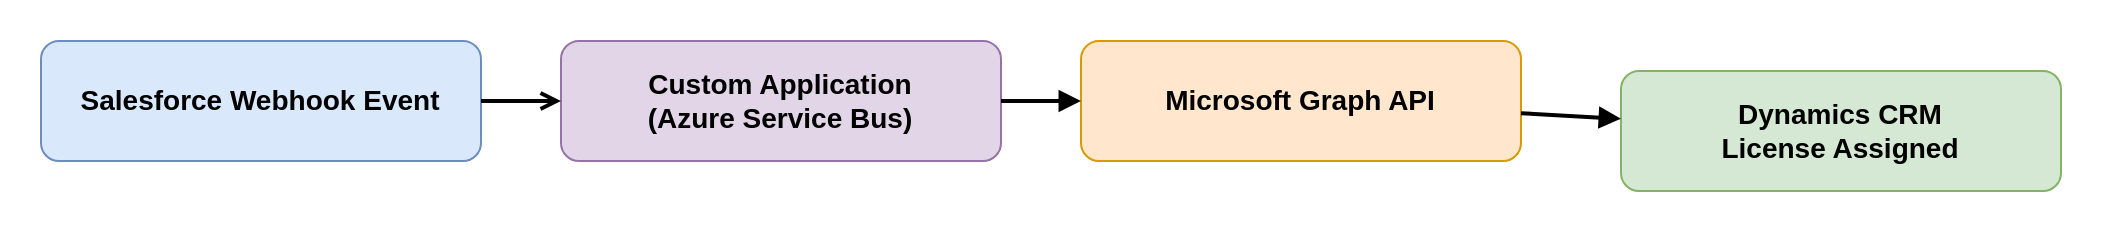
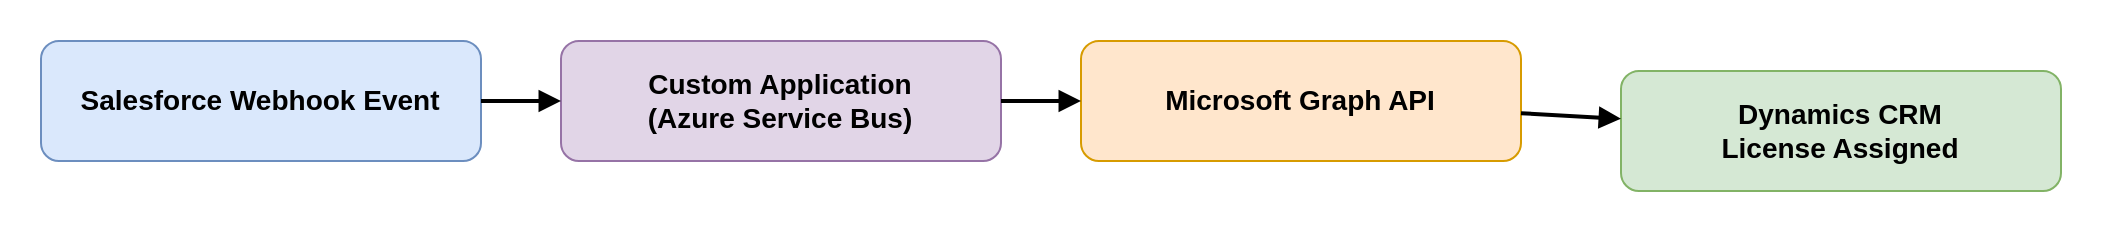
(542, 101) -> (539, 101)
